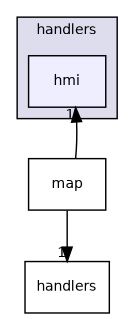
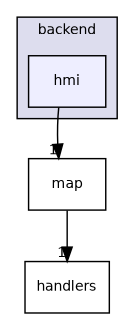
(67, 31) -> (67, 31)
(77, 140) -> (58, 128)
